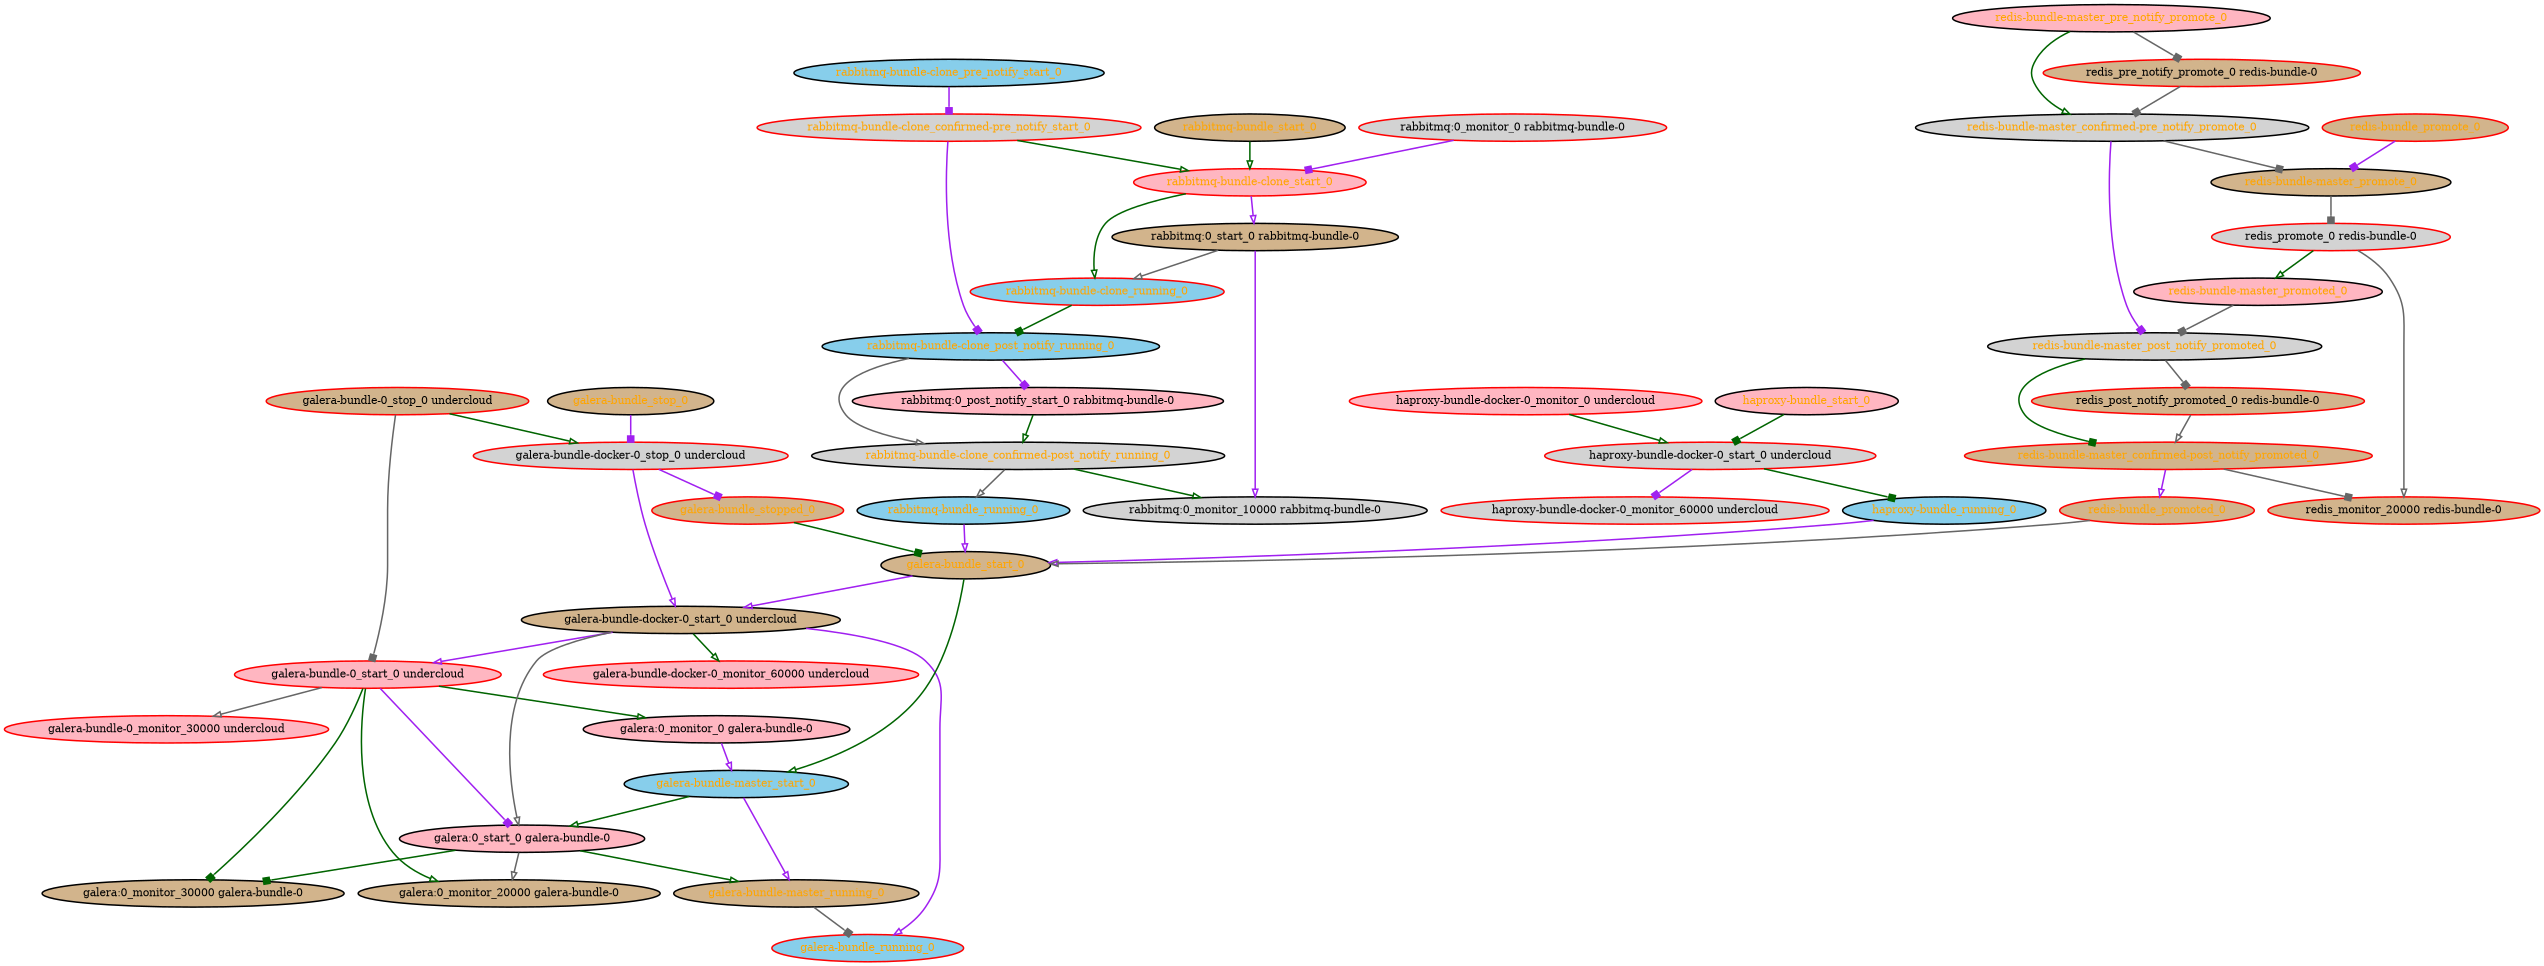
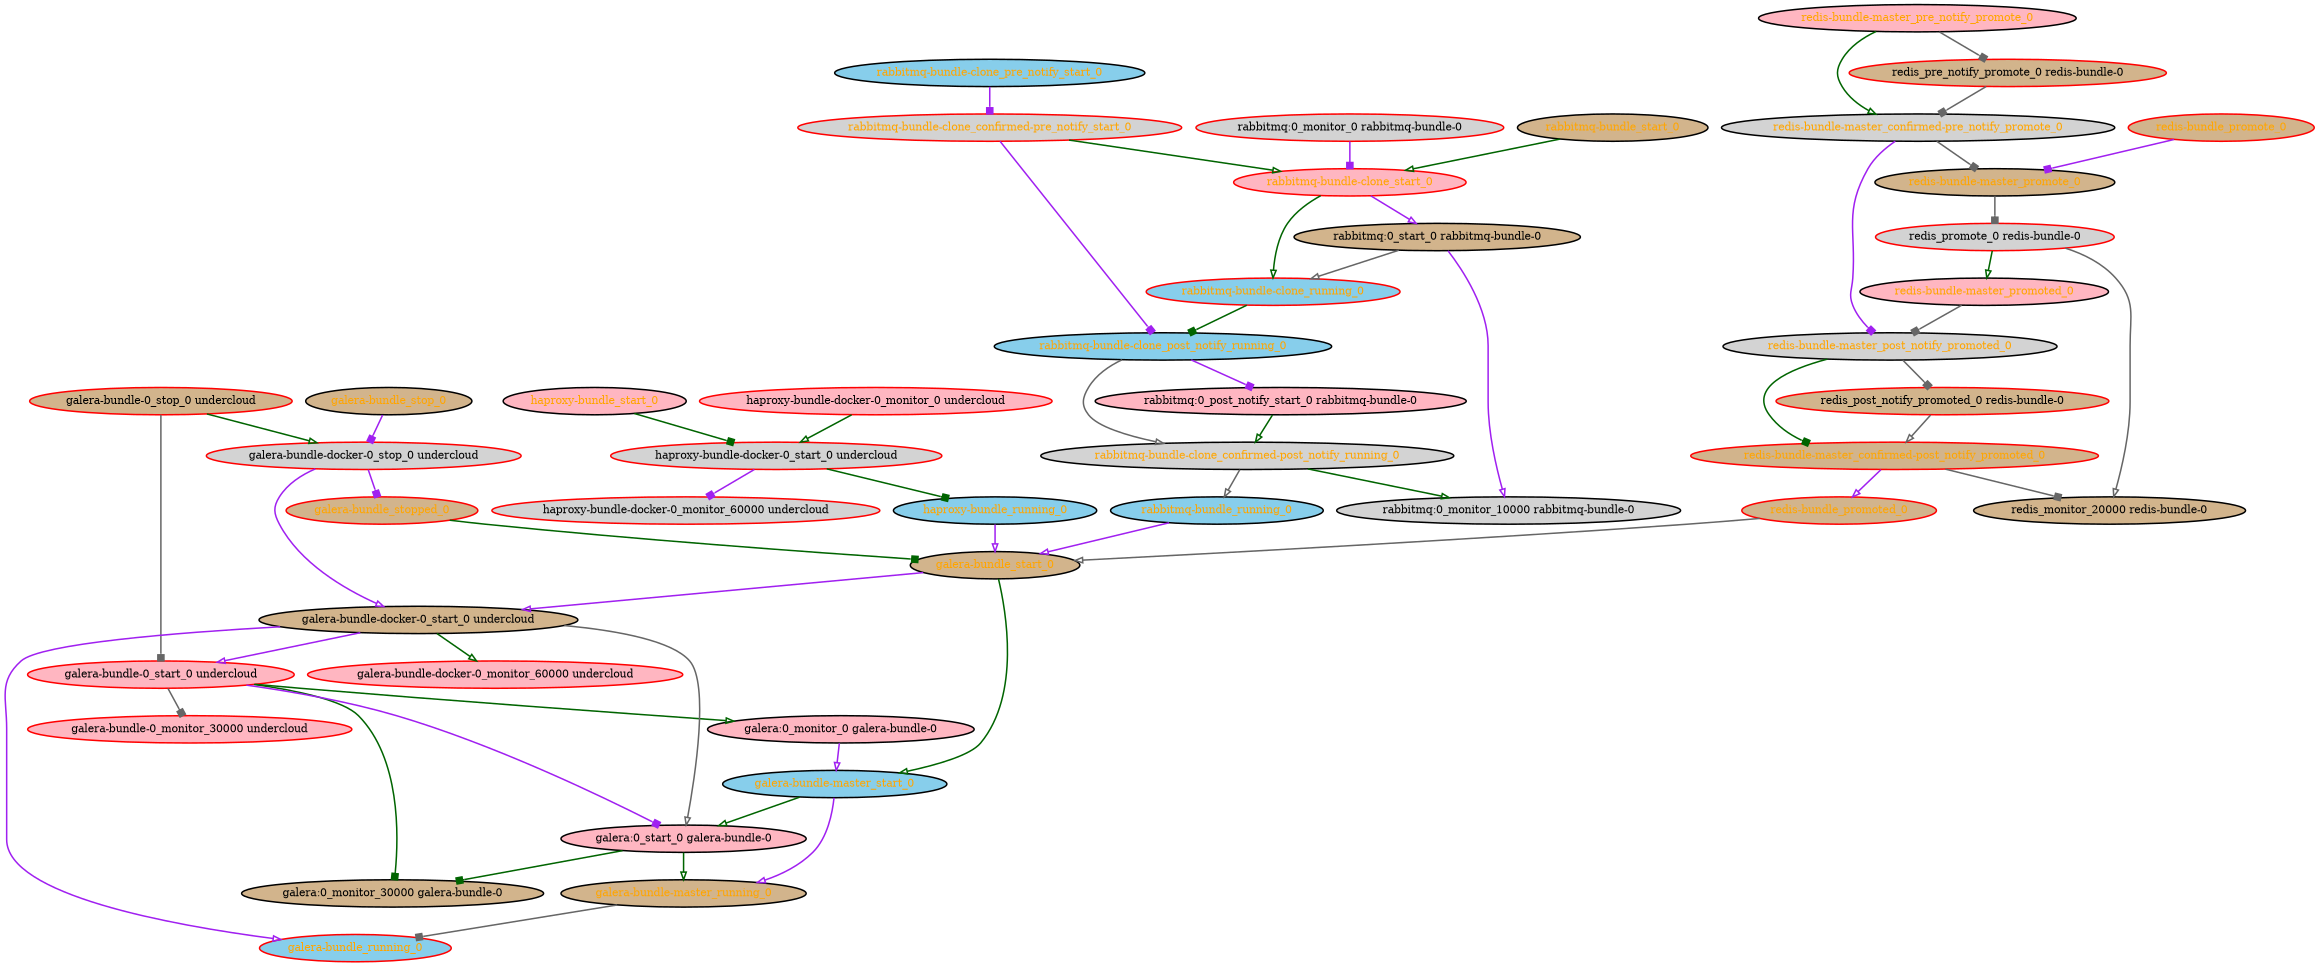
(2404, 511) -> (2110, 511)
(271, 701) -> (174, 699)
(509, 893) -> none
